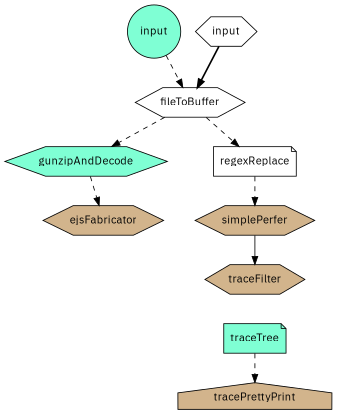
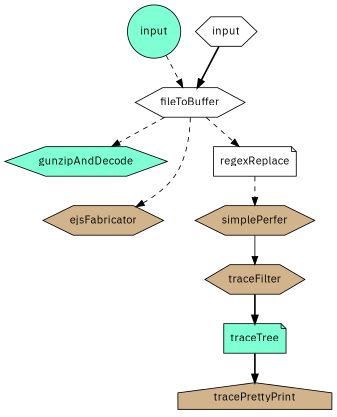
(94, 187) -> (180, 168)
none -> (255, 305)
(255, 364) -> (255, 364)
